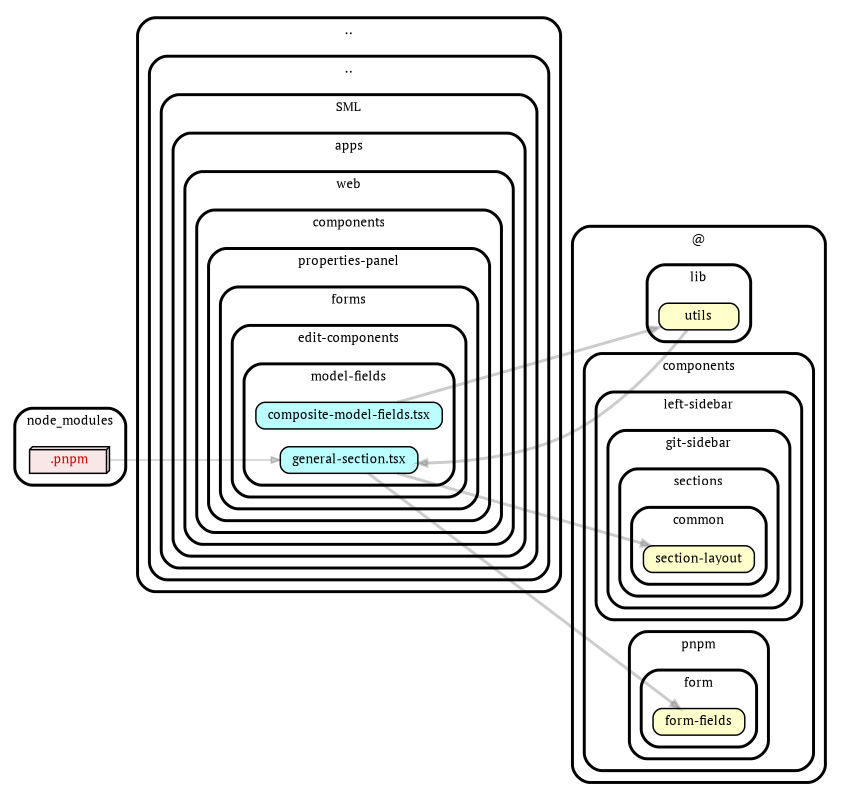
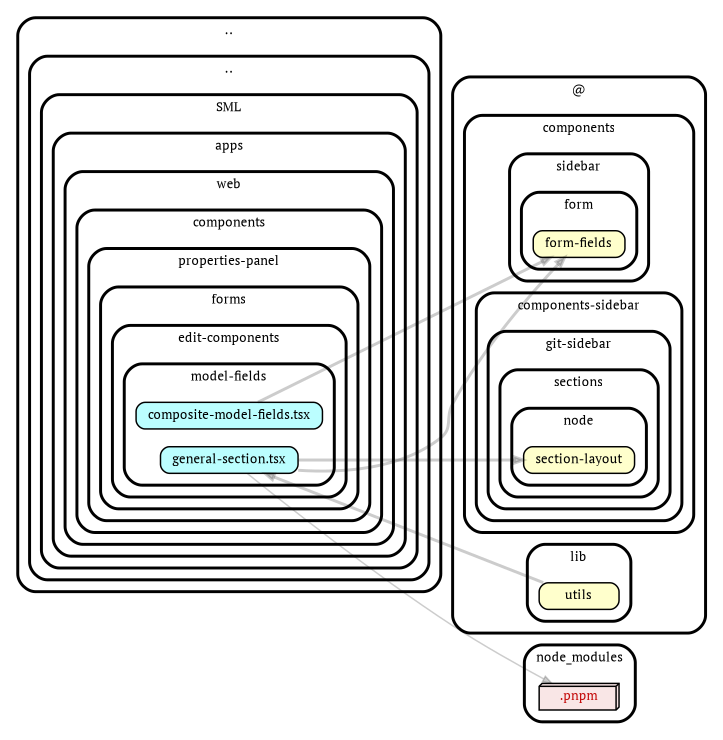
(524, 366) -> (400, 332)
(699, 405) -> (579, 306)
(190, 460) -> (420, 604)
(699, 521) -> (579, 422)
(699, 645) -> (579, 167)
